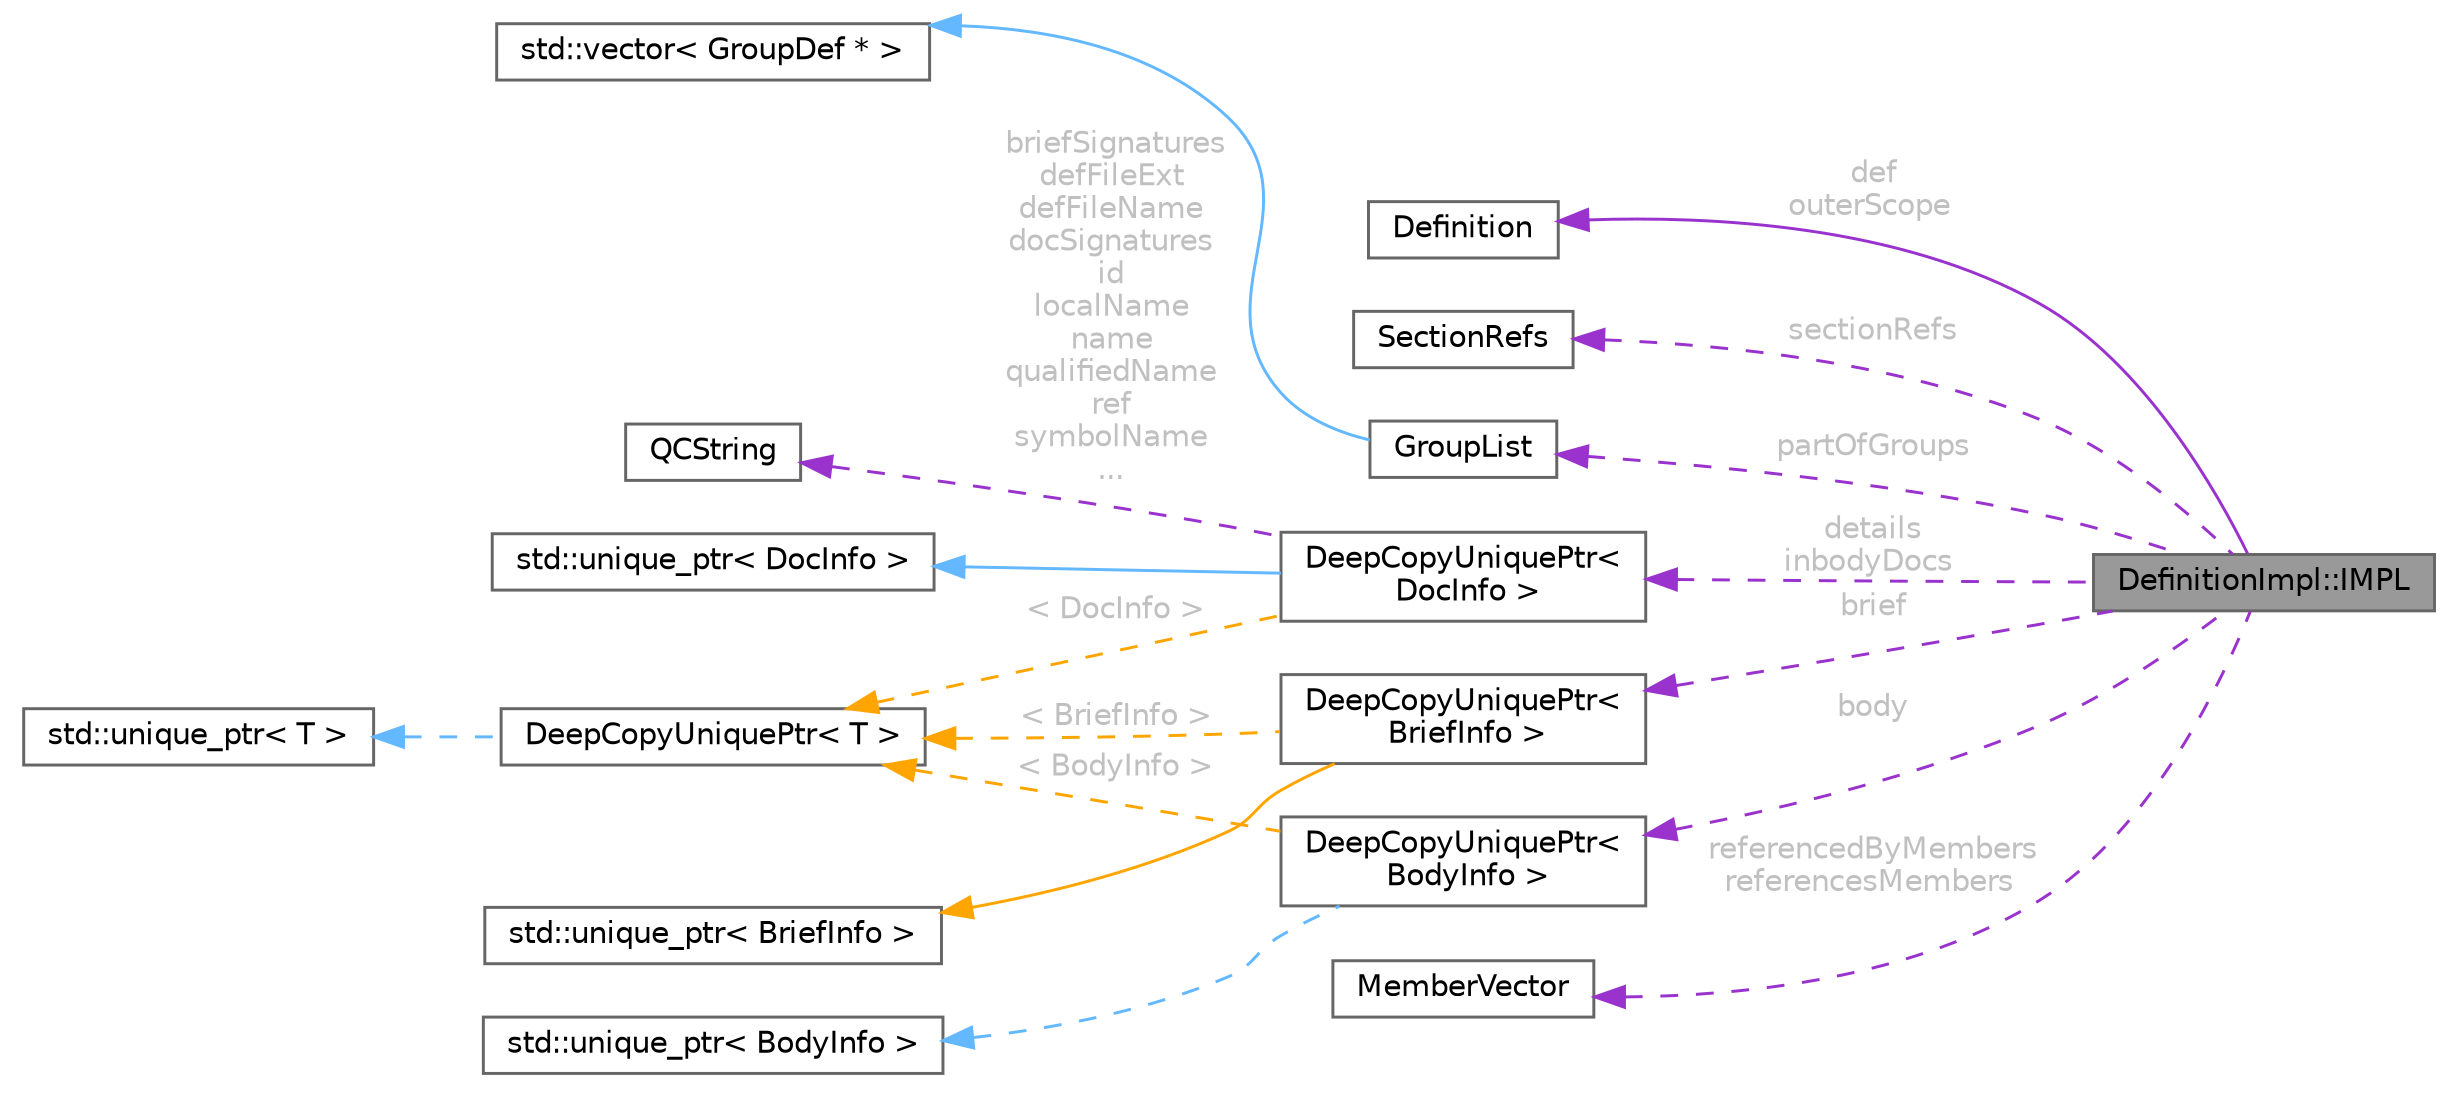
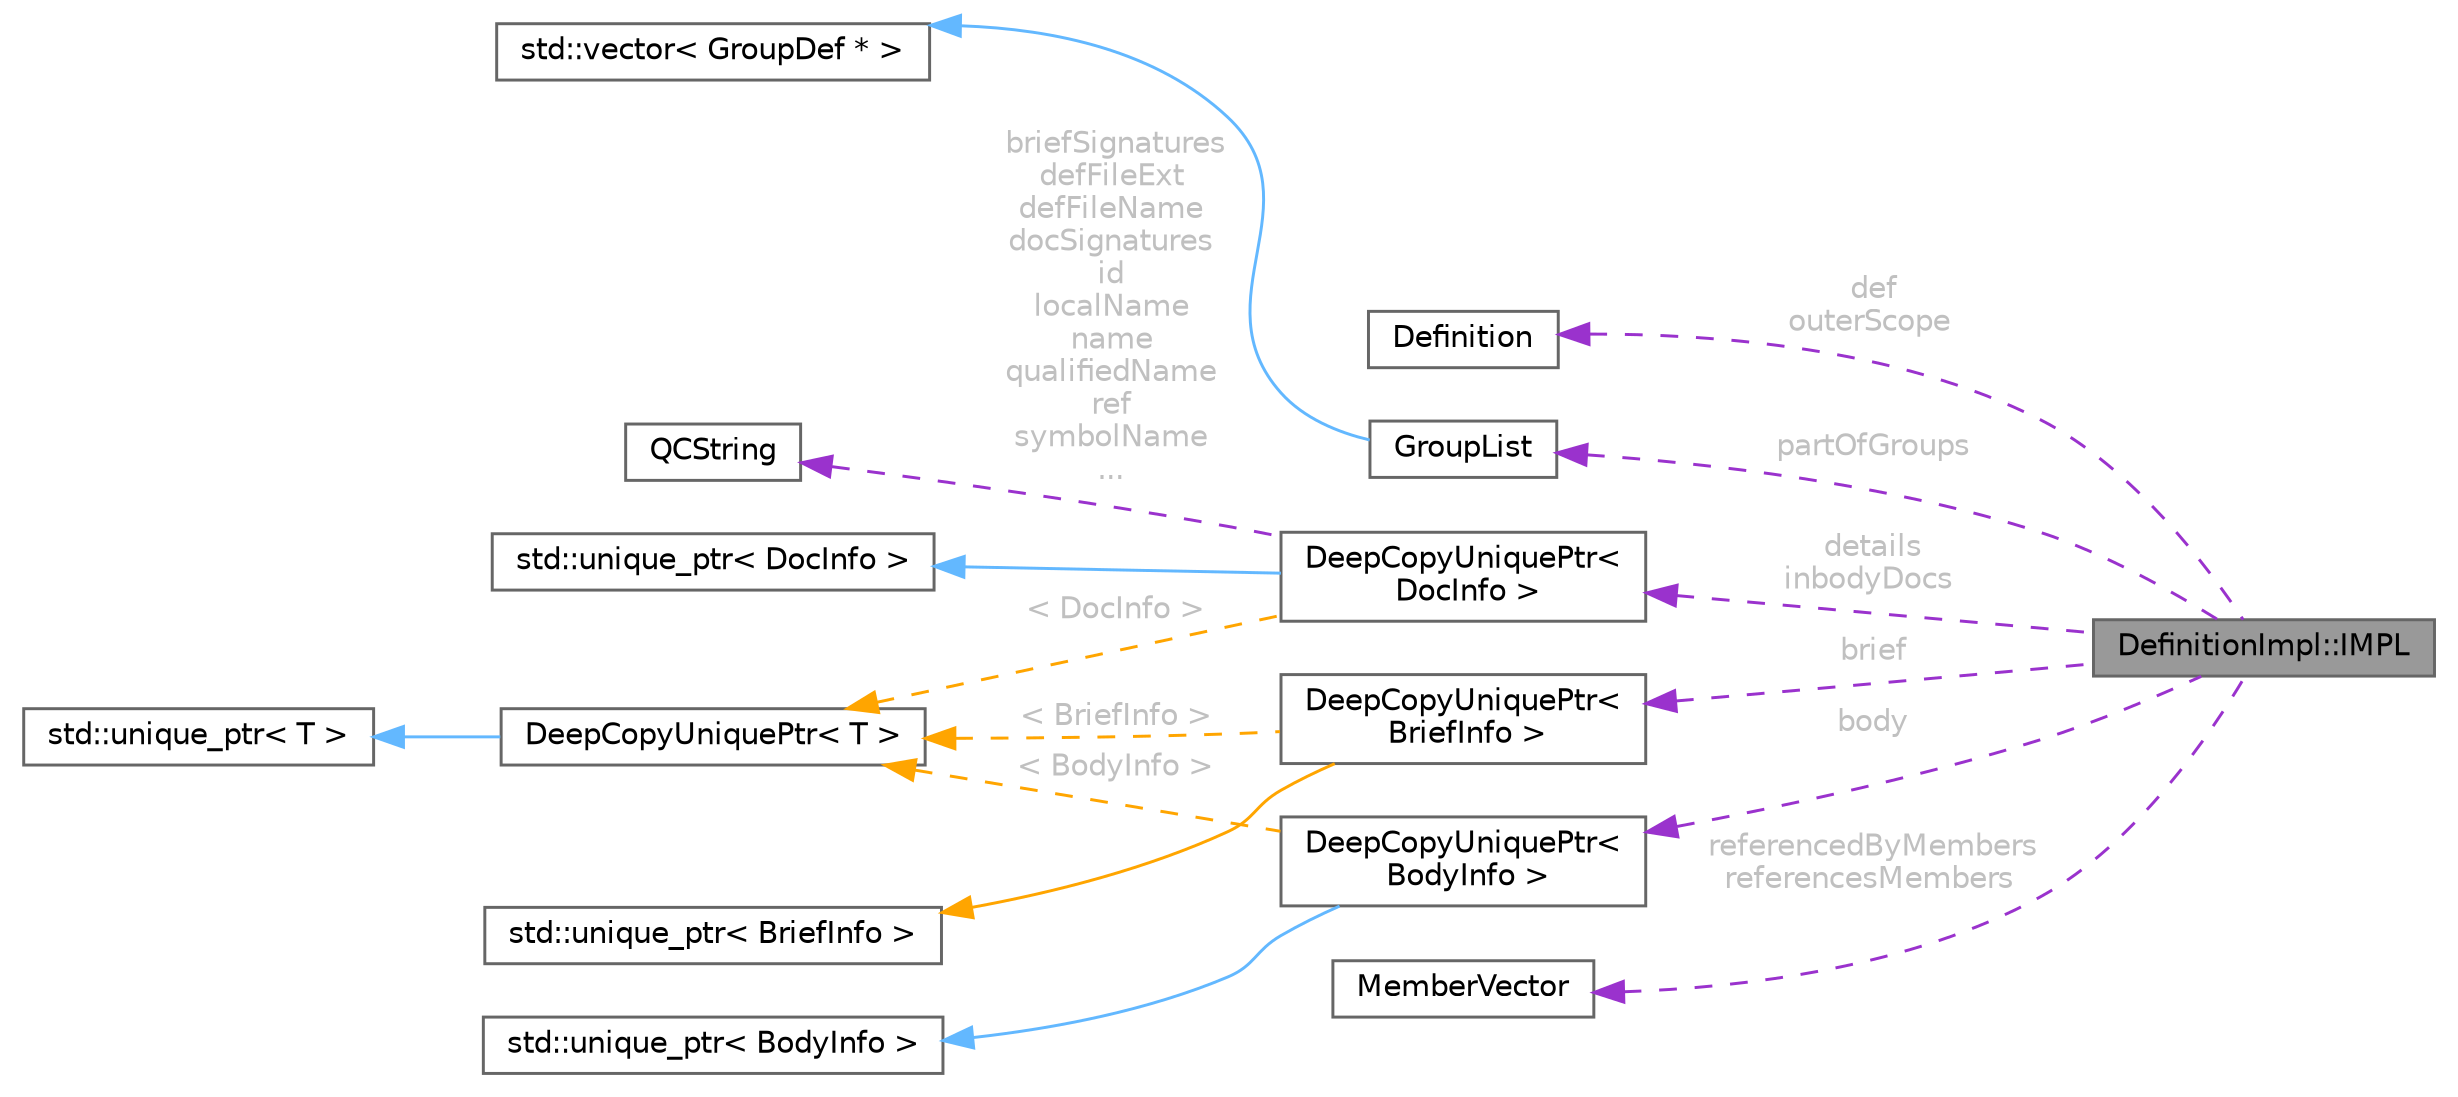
(1979, 275) -> (1959, 387)
(1463, 340) -> none
(452, 737) -> (452, 737)
(1167, 999) -> (1167, 999)
